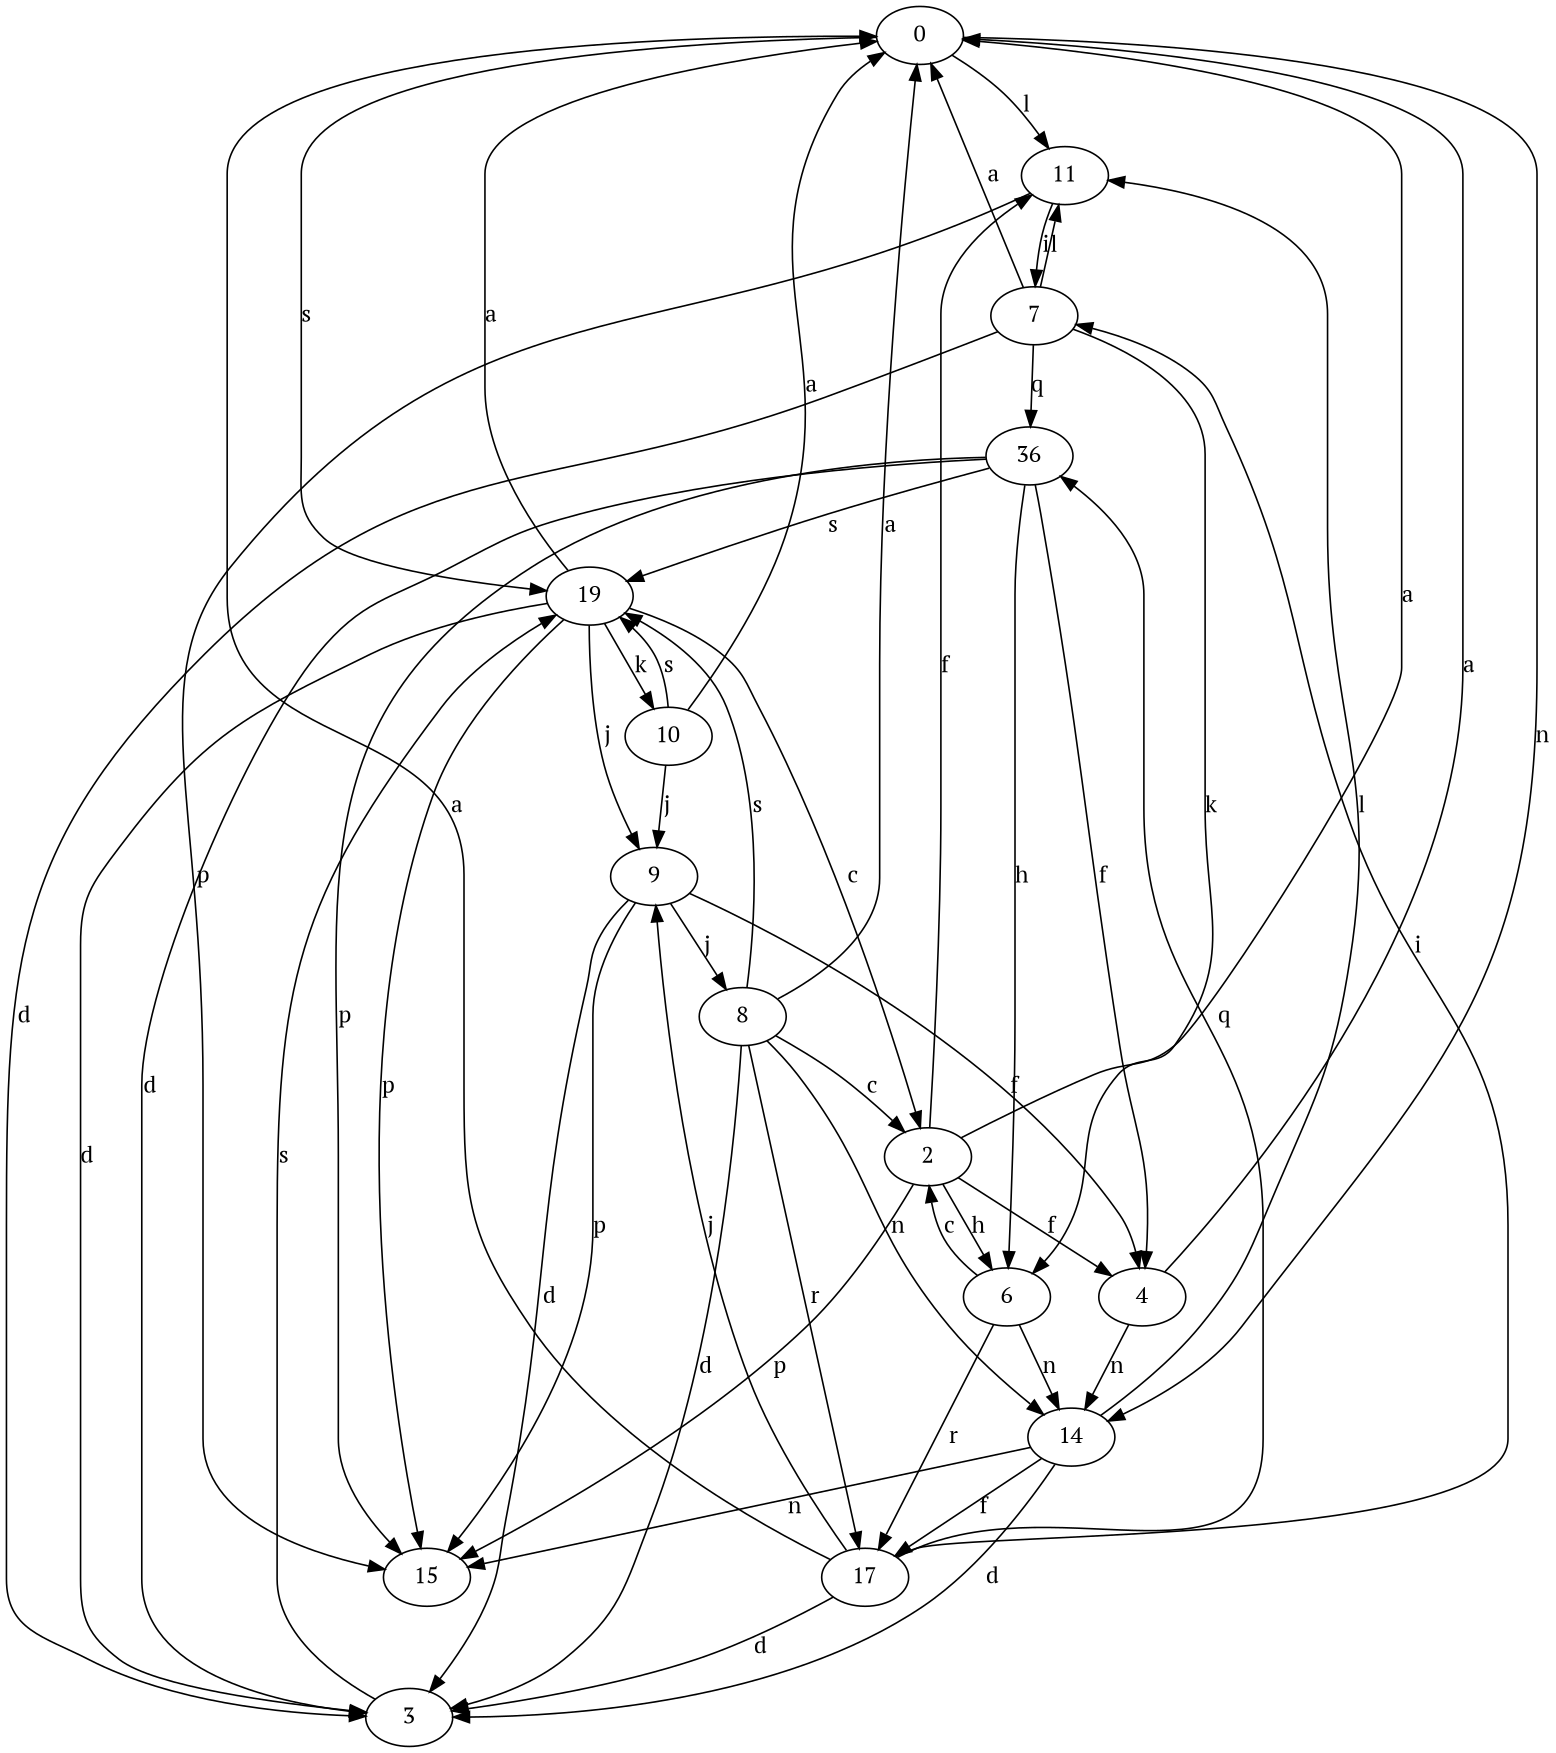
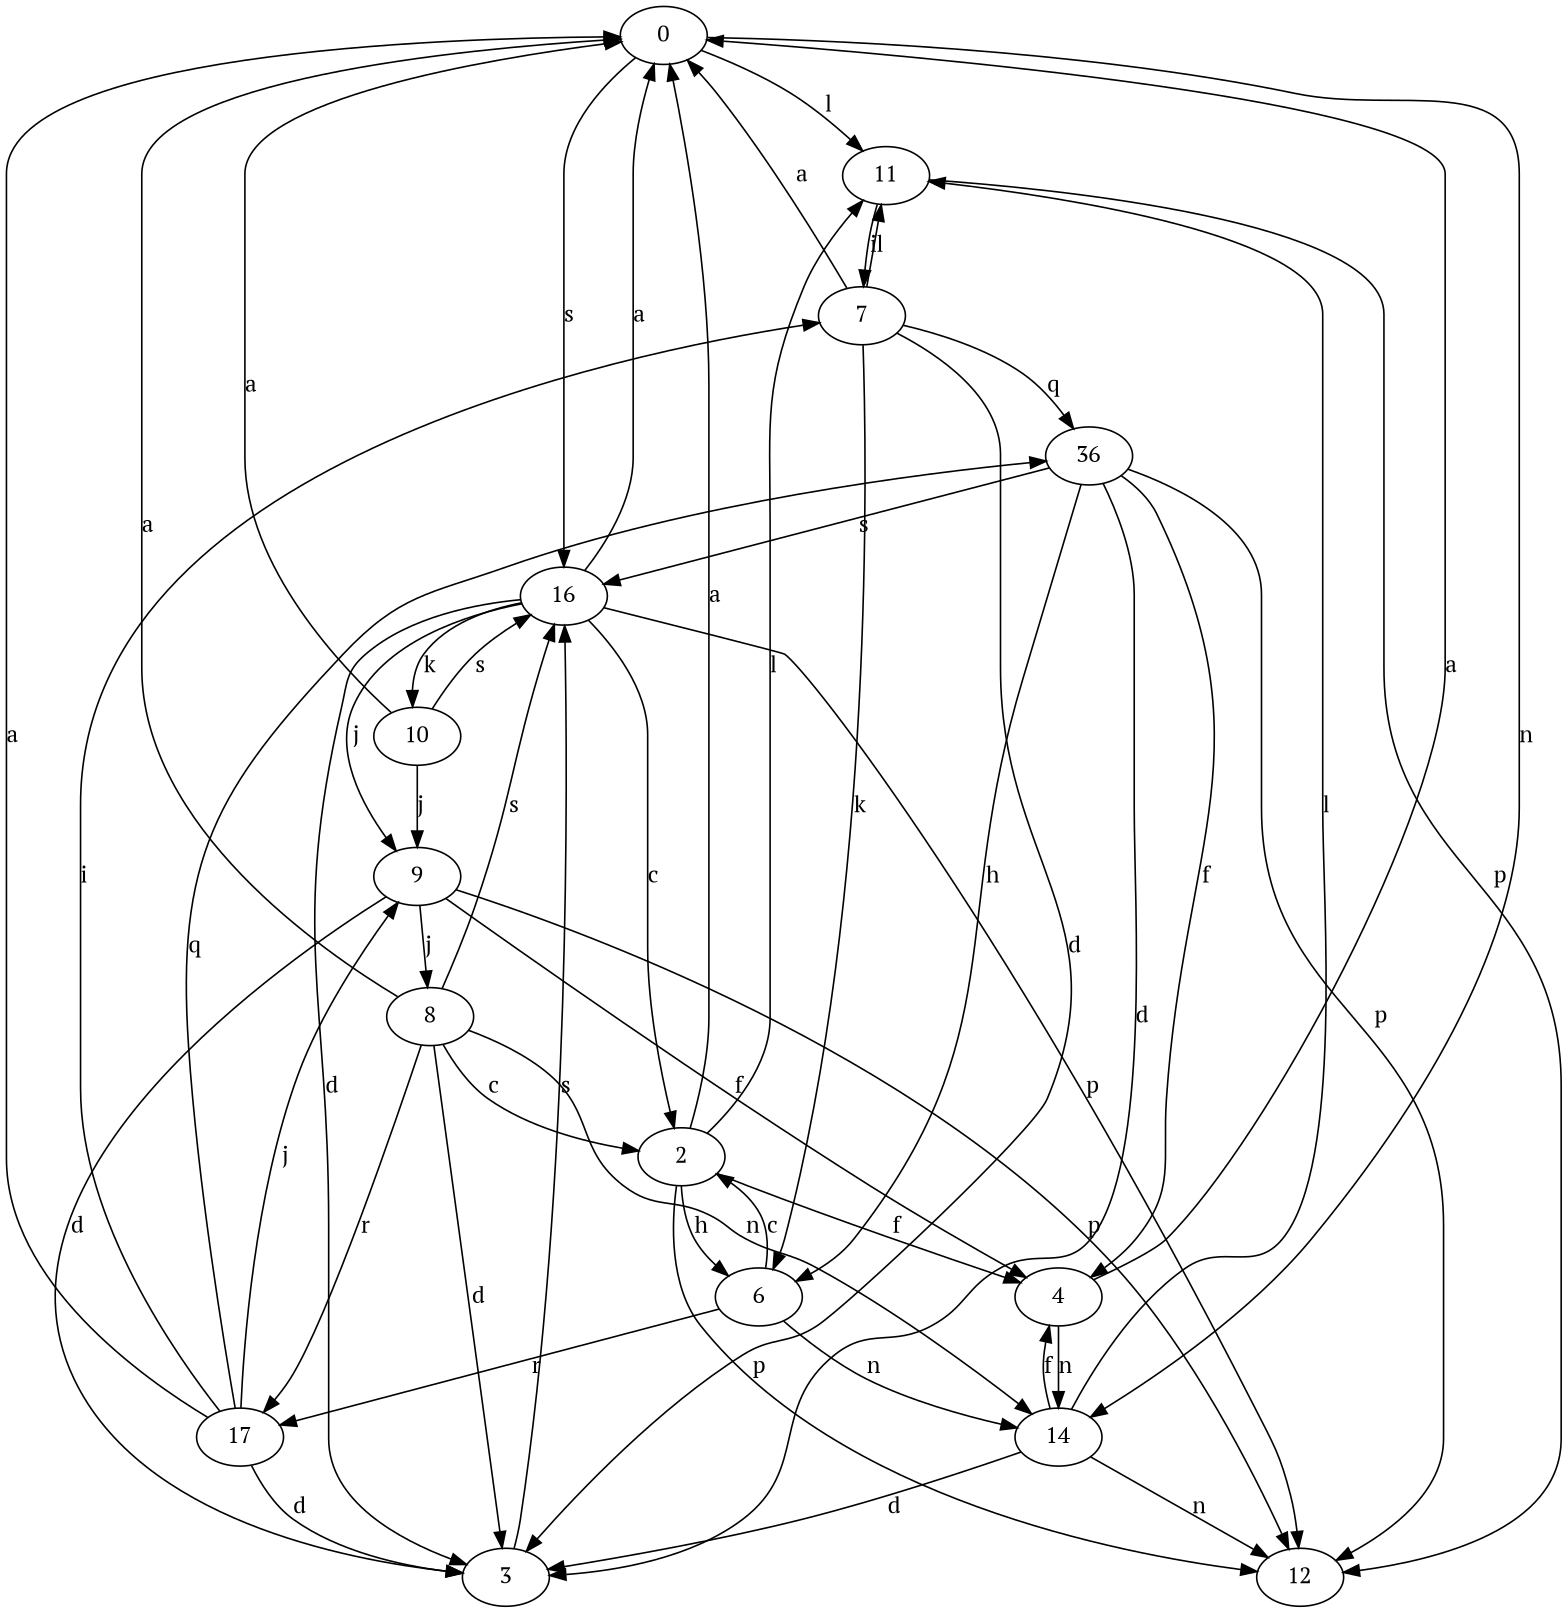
(590, 596) -> (564, 596)
(945, 666) -> (774, 666)
(975, 1503) -> (1044, 1375)
(427, 1577) -> (1300, 1577)
